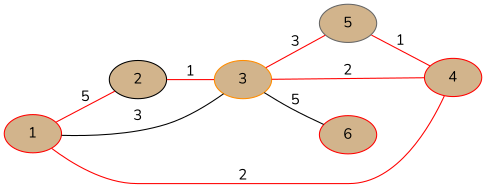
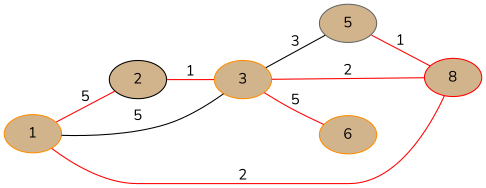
(296, 51) -> (296, 51)
(453, 77) -> (453, 77)
(293, 110) -> (293, 110)
(138, 116) -> (138, 116)
(33, 134) -> (33, 134)
(348, 135) -> (348, 135)
